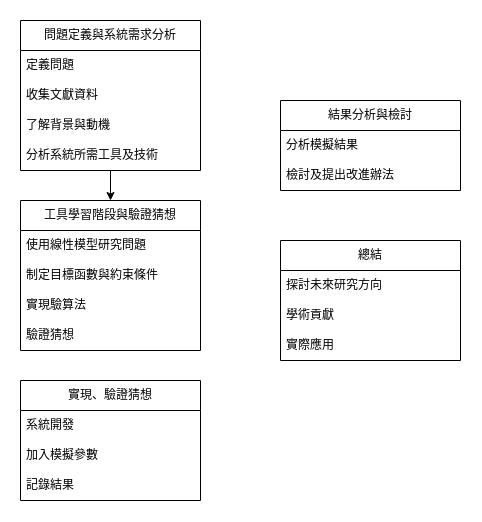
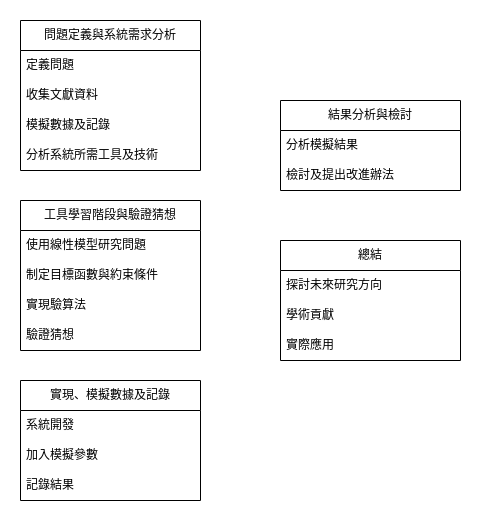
(69, 126) -> (69, 126)
(111, 189) -> none
(111, 396) -> (111, 396)
